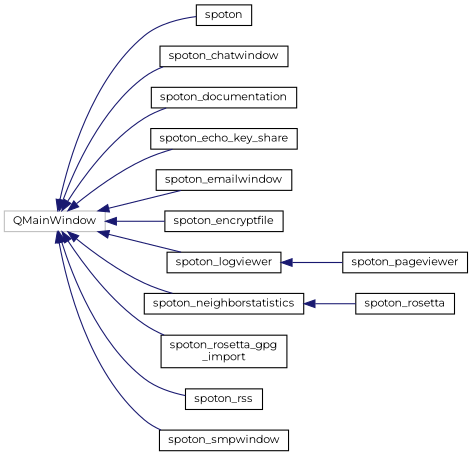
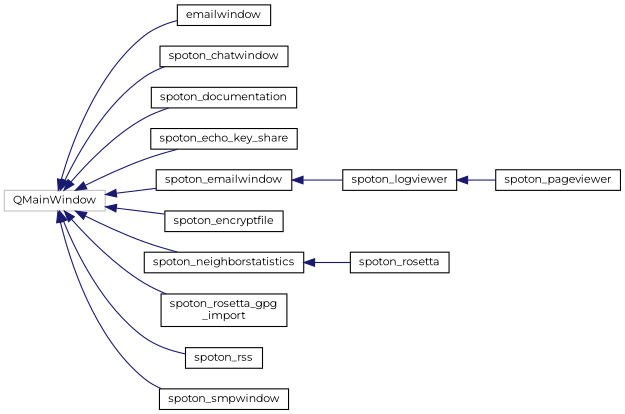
(224, 15) -> (224, 15)
(145, 243) -> (323, 180)
